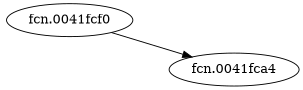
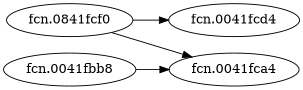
(70, 20) -> (70, 20)
none -> (234, 20)
none -> (70, 70)
